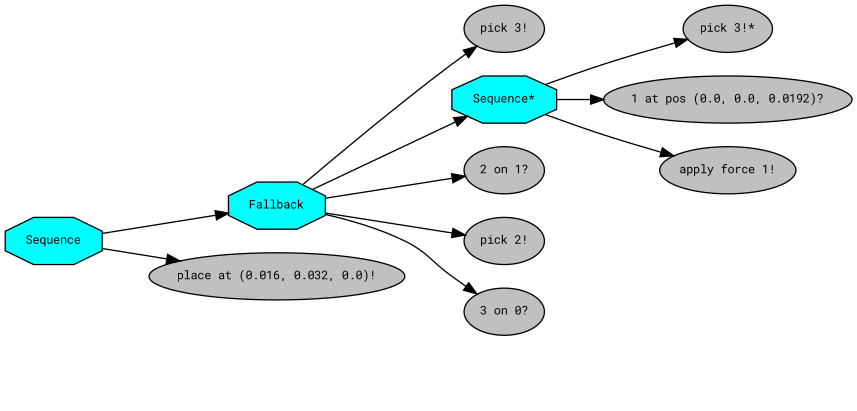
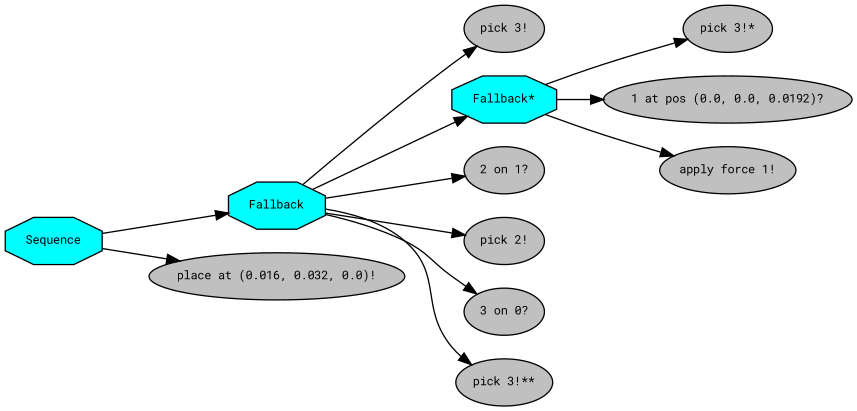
(504, 100) -> (504, 100)
none -> (504, 382)
